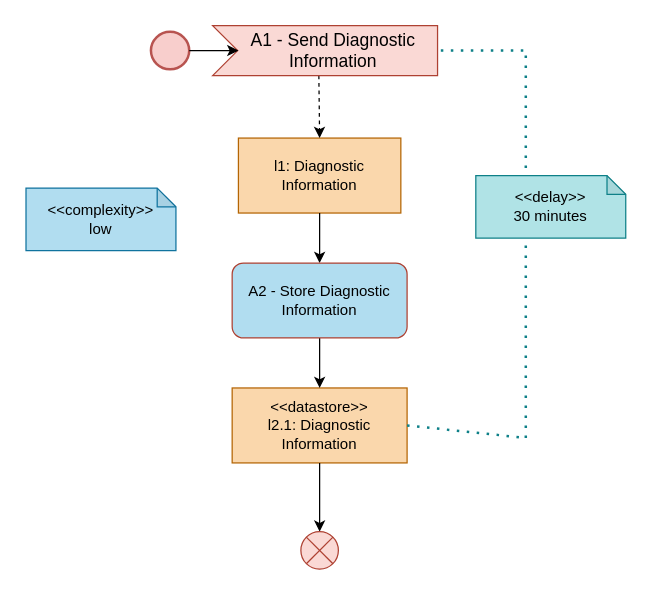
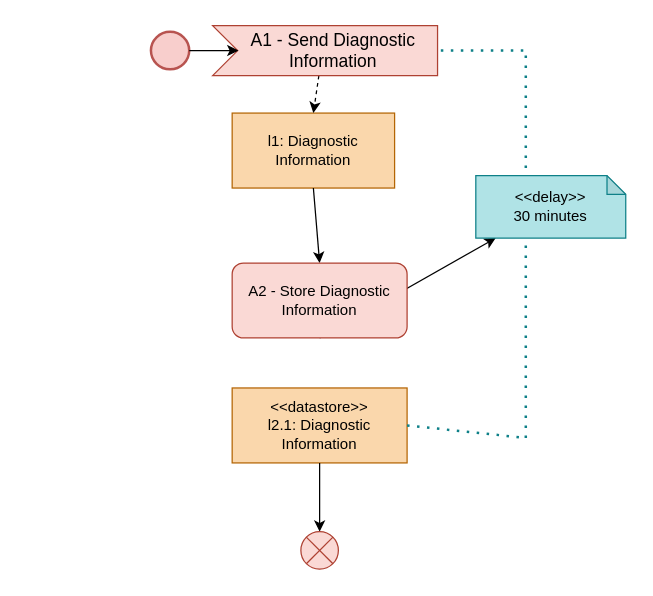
(319, 176) -> (313, 151)
(101, 219) -> none
(319, 301) -> (319, 301)
(319, 359) -> (447, 266)
